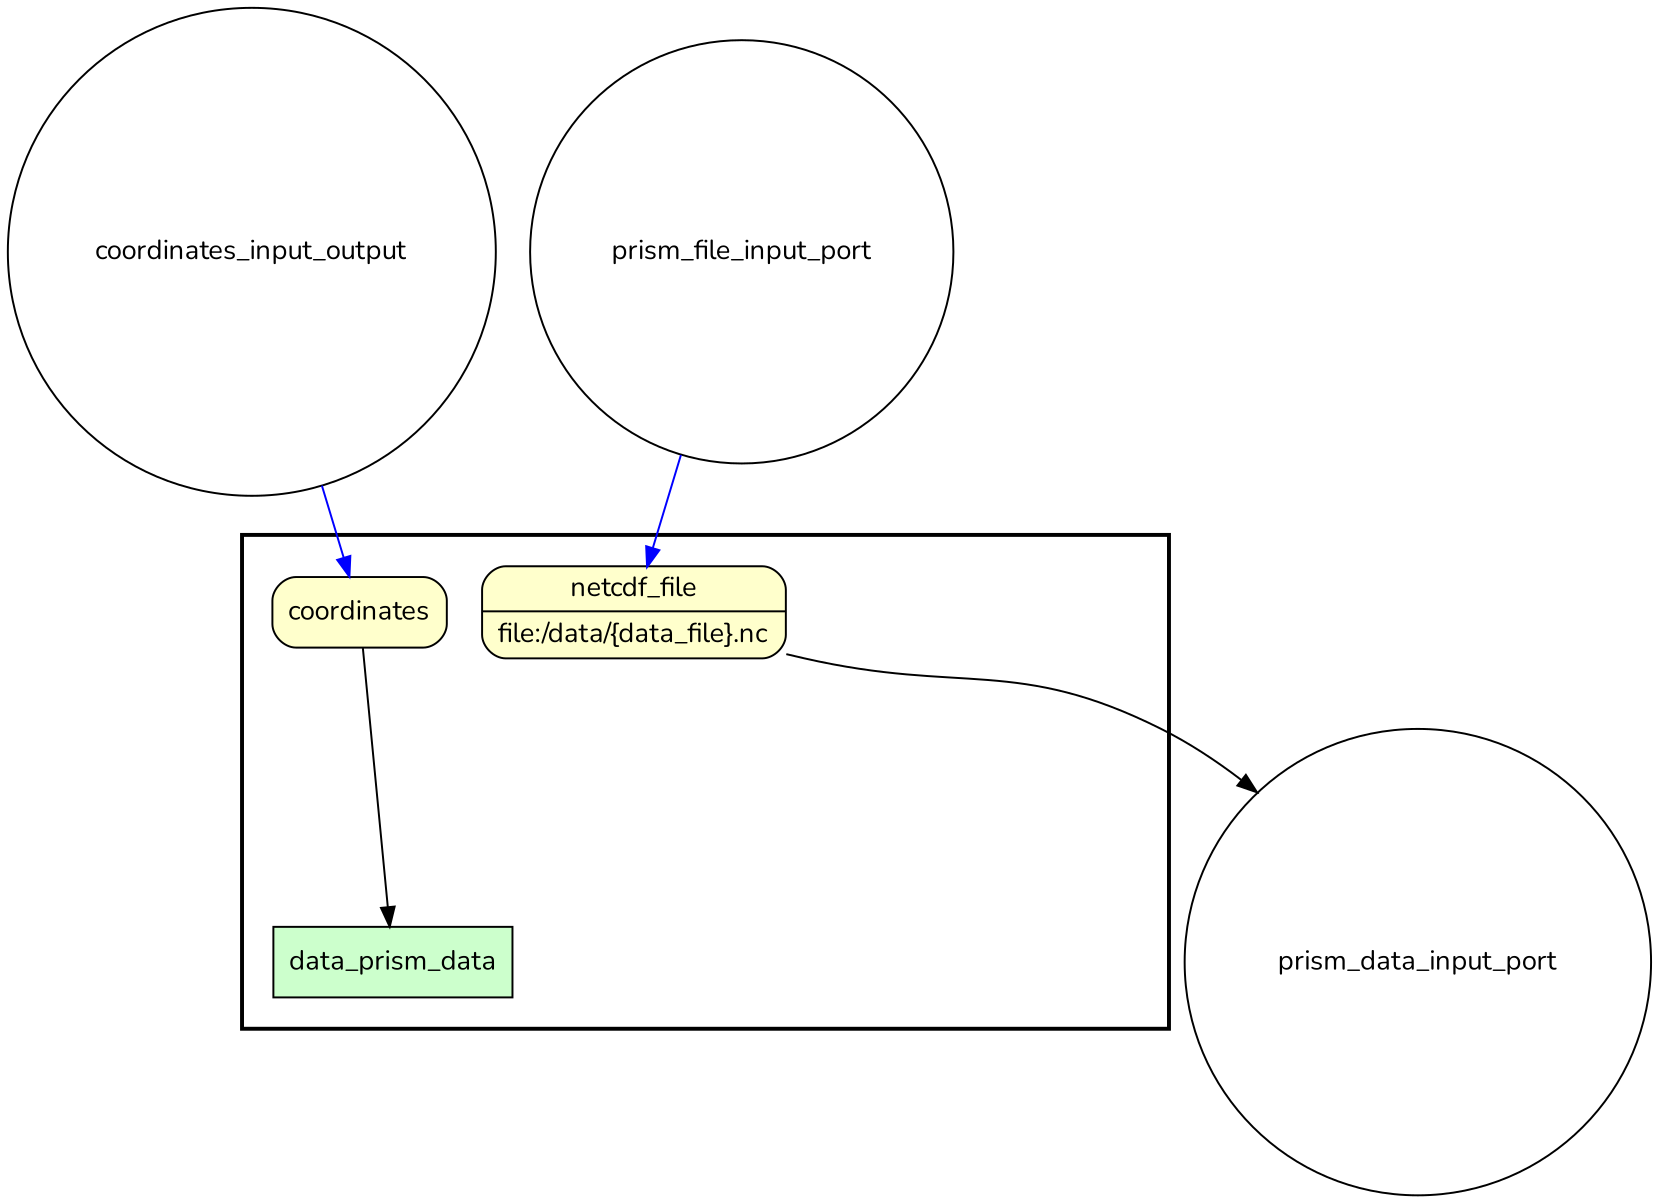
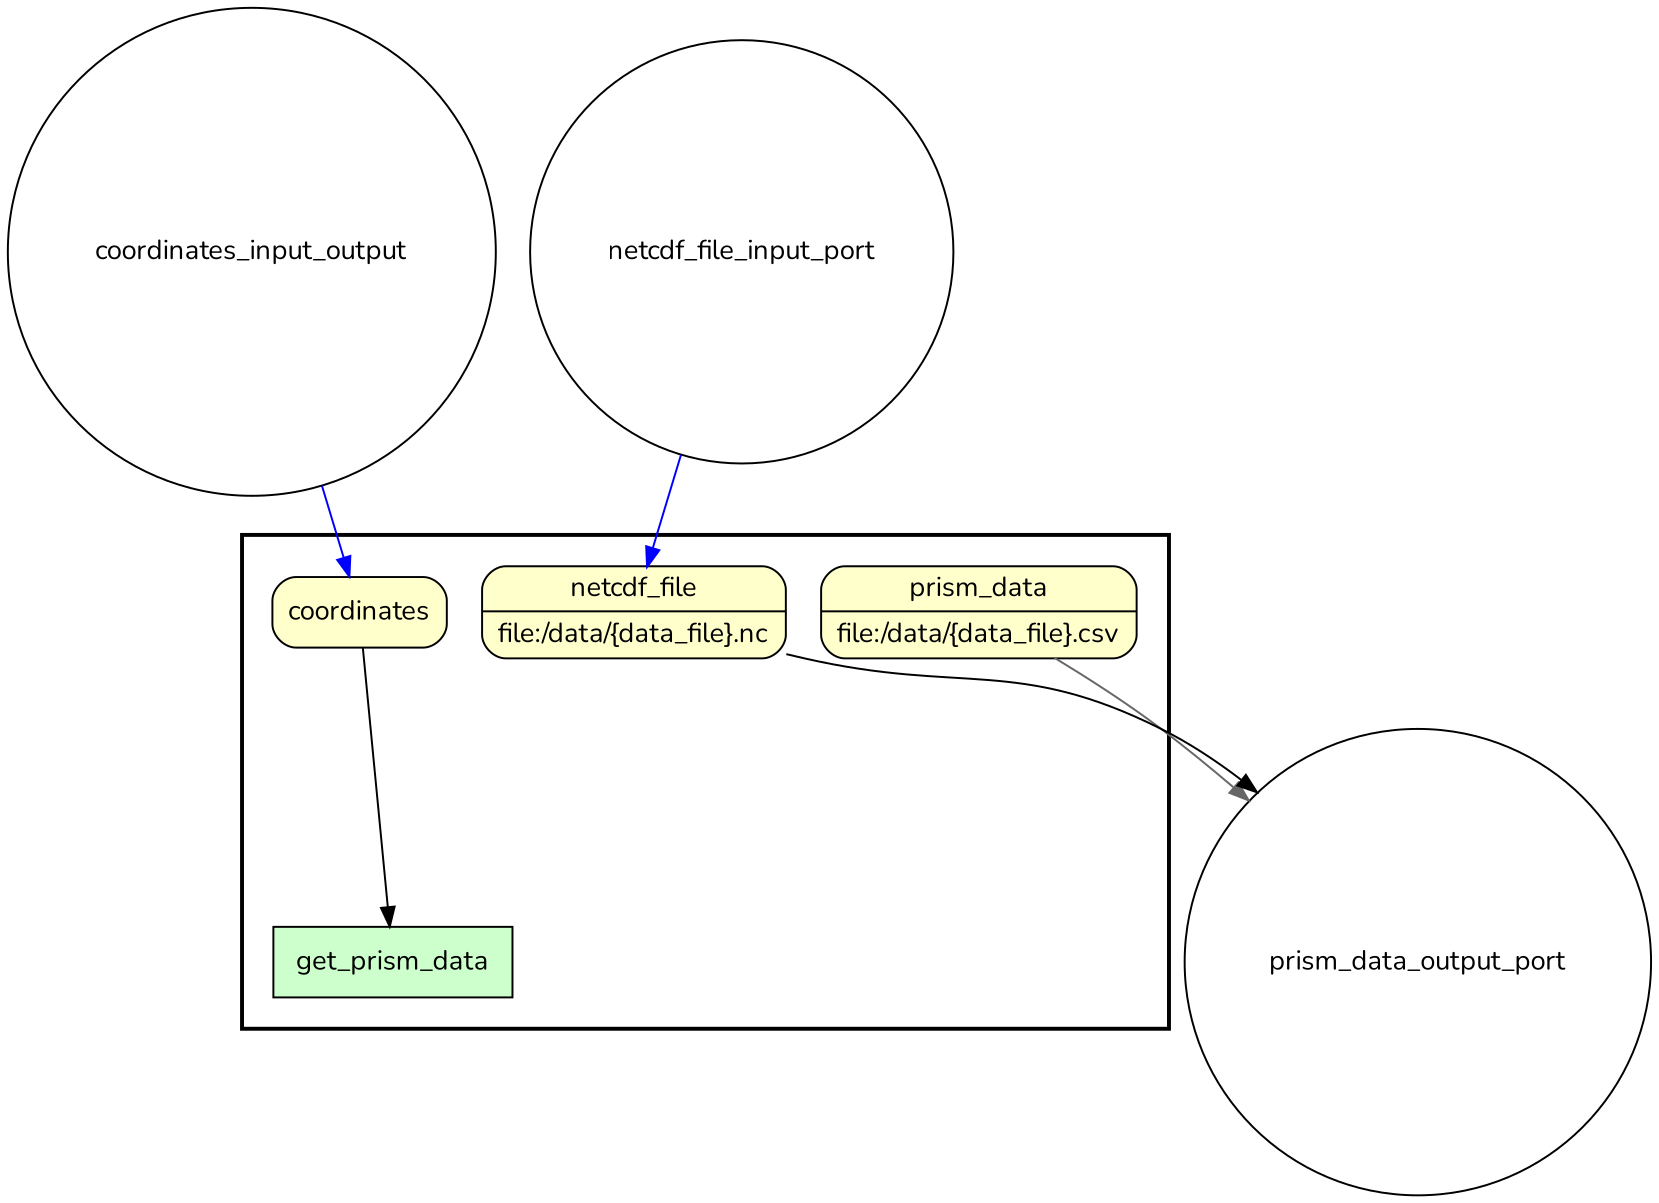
(742, 252) -> (742, 252)
none -> (979, 612)
(393, 962) -> (393, 962)
(1418, 962) -> (1418, 962)
